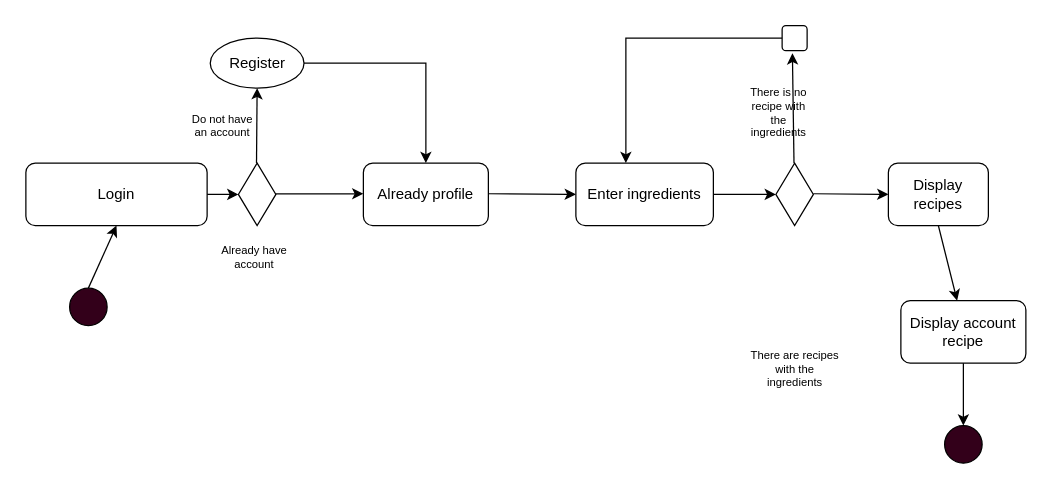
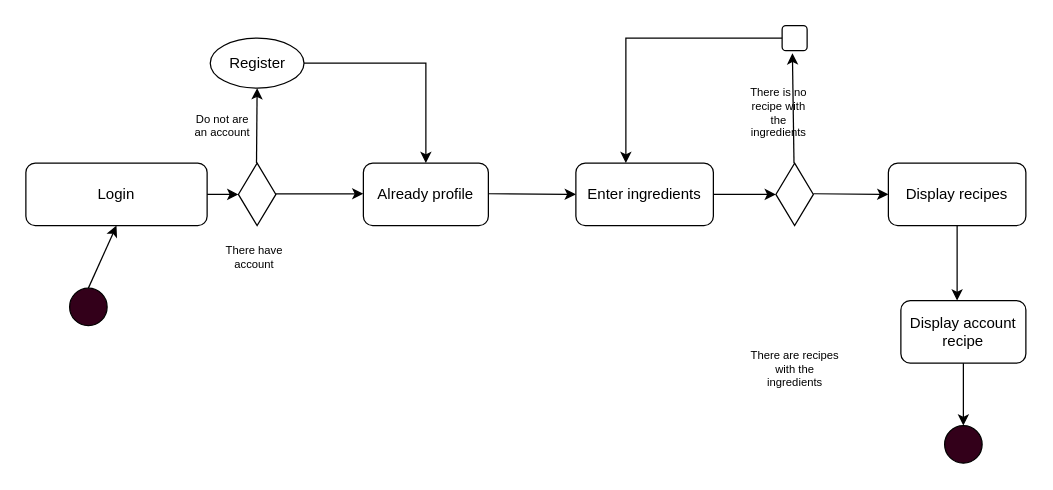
(223, 126) -> (223, 126)
(938, 194) -> (957, 194)
(254, 257) -> (254, 257)
